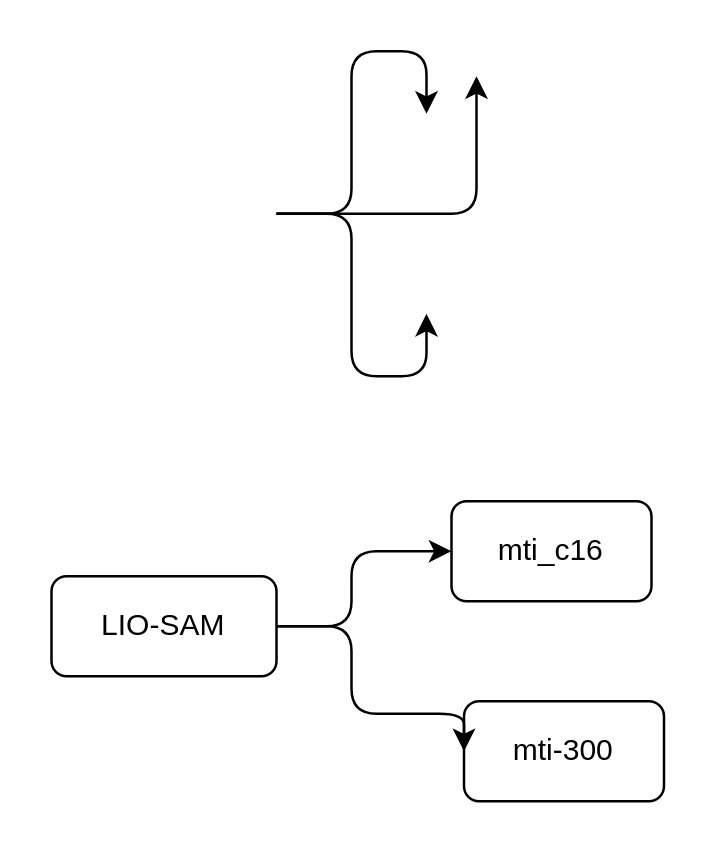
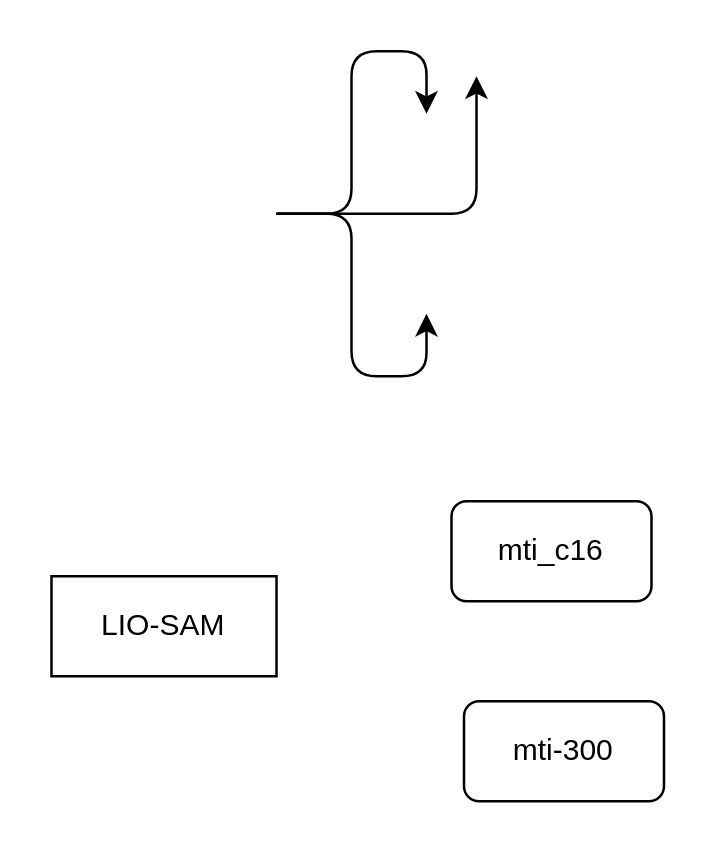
(362, 554) -> none
(164, 626) -> (164, 626)
(372, 714) -> none
